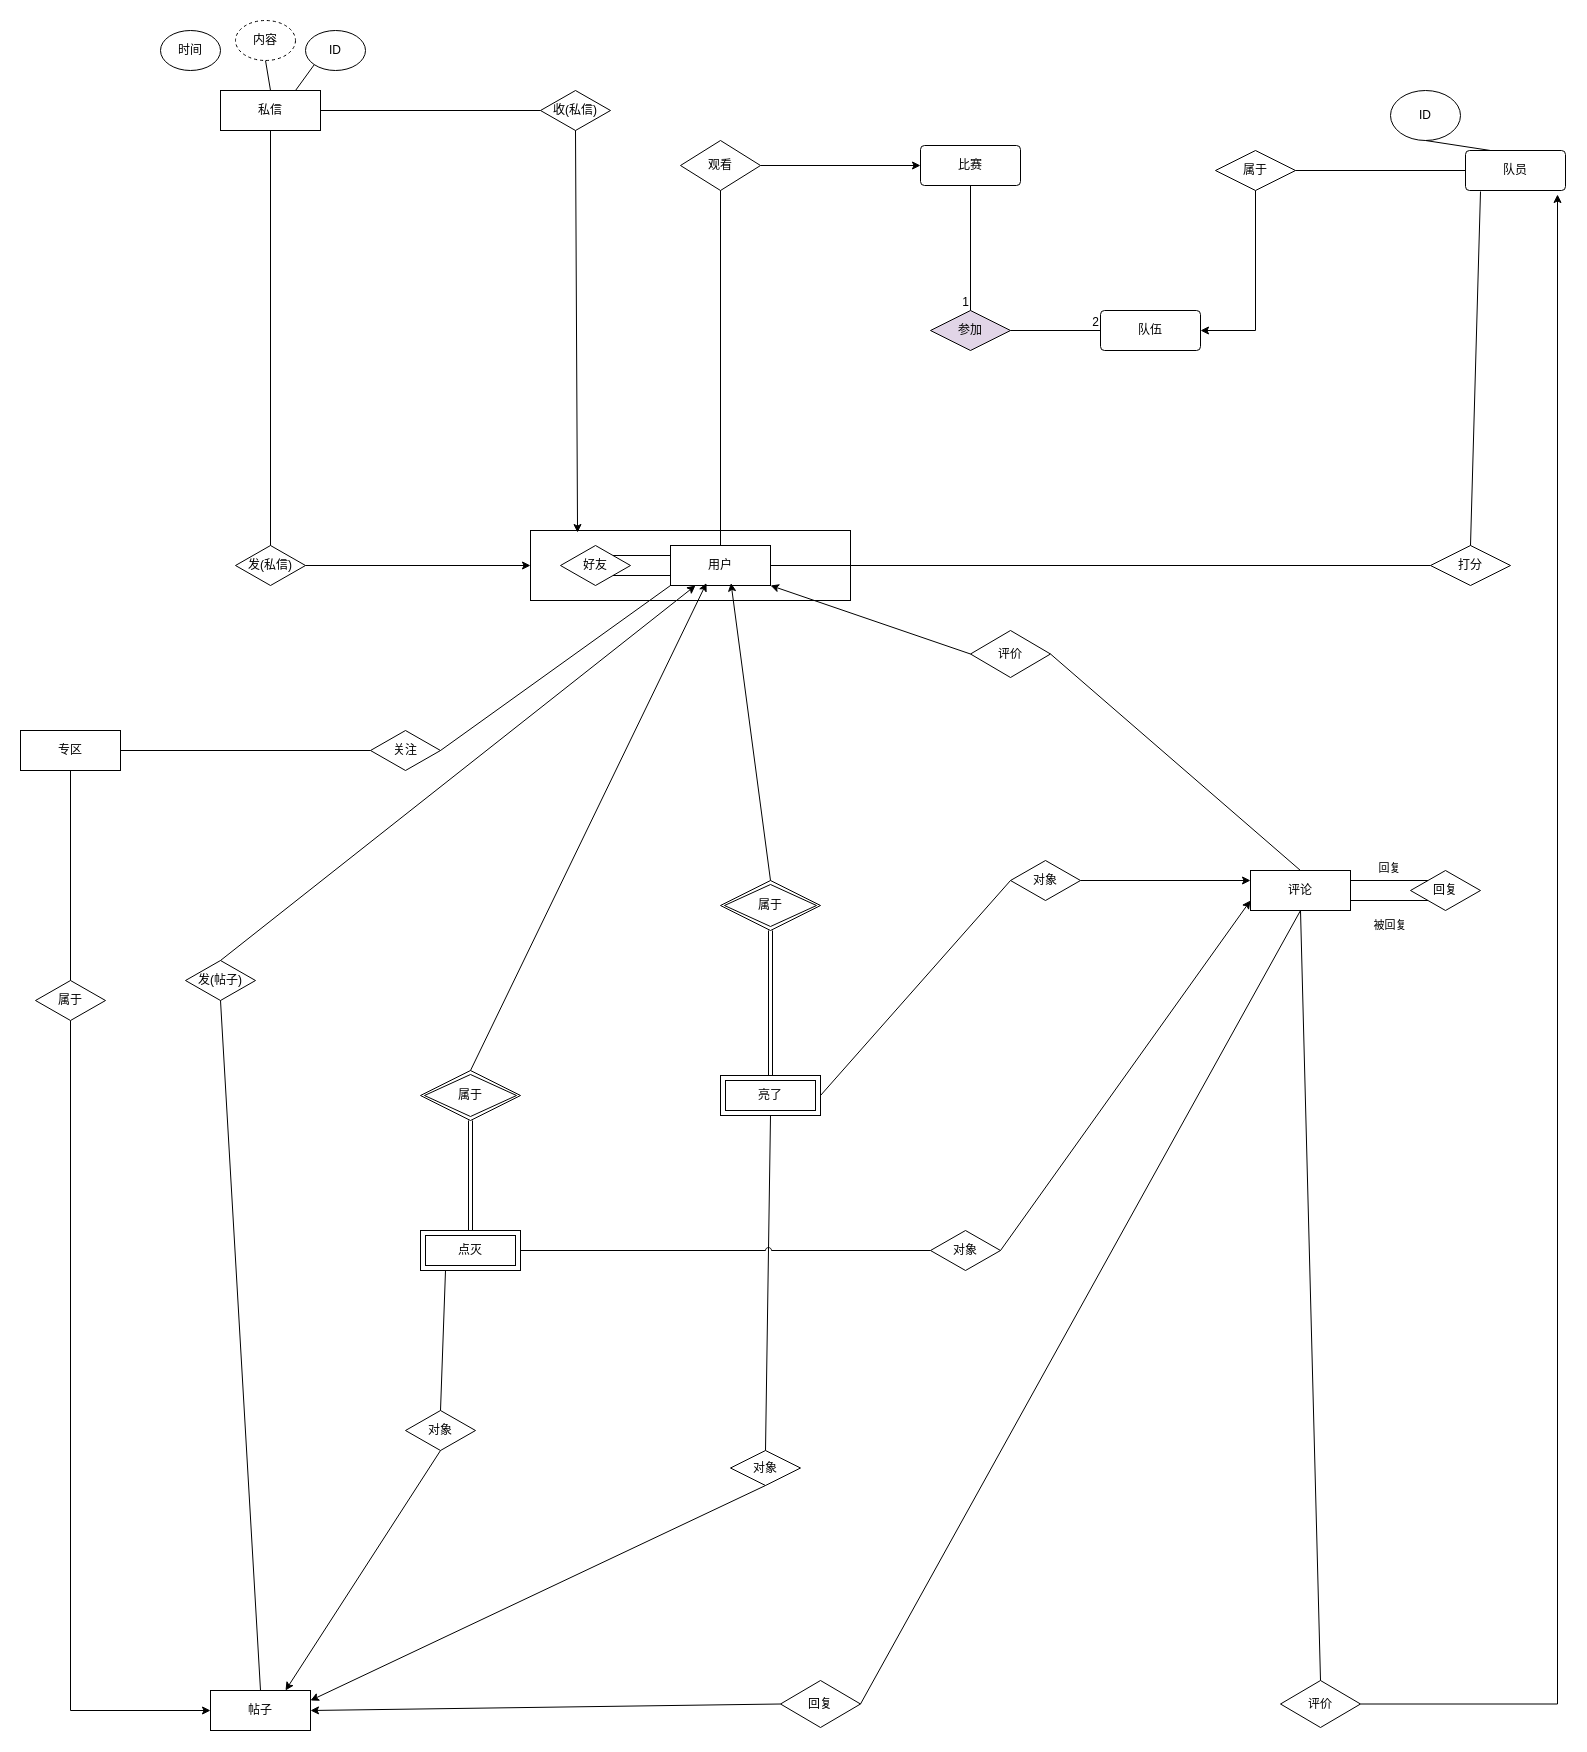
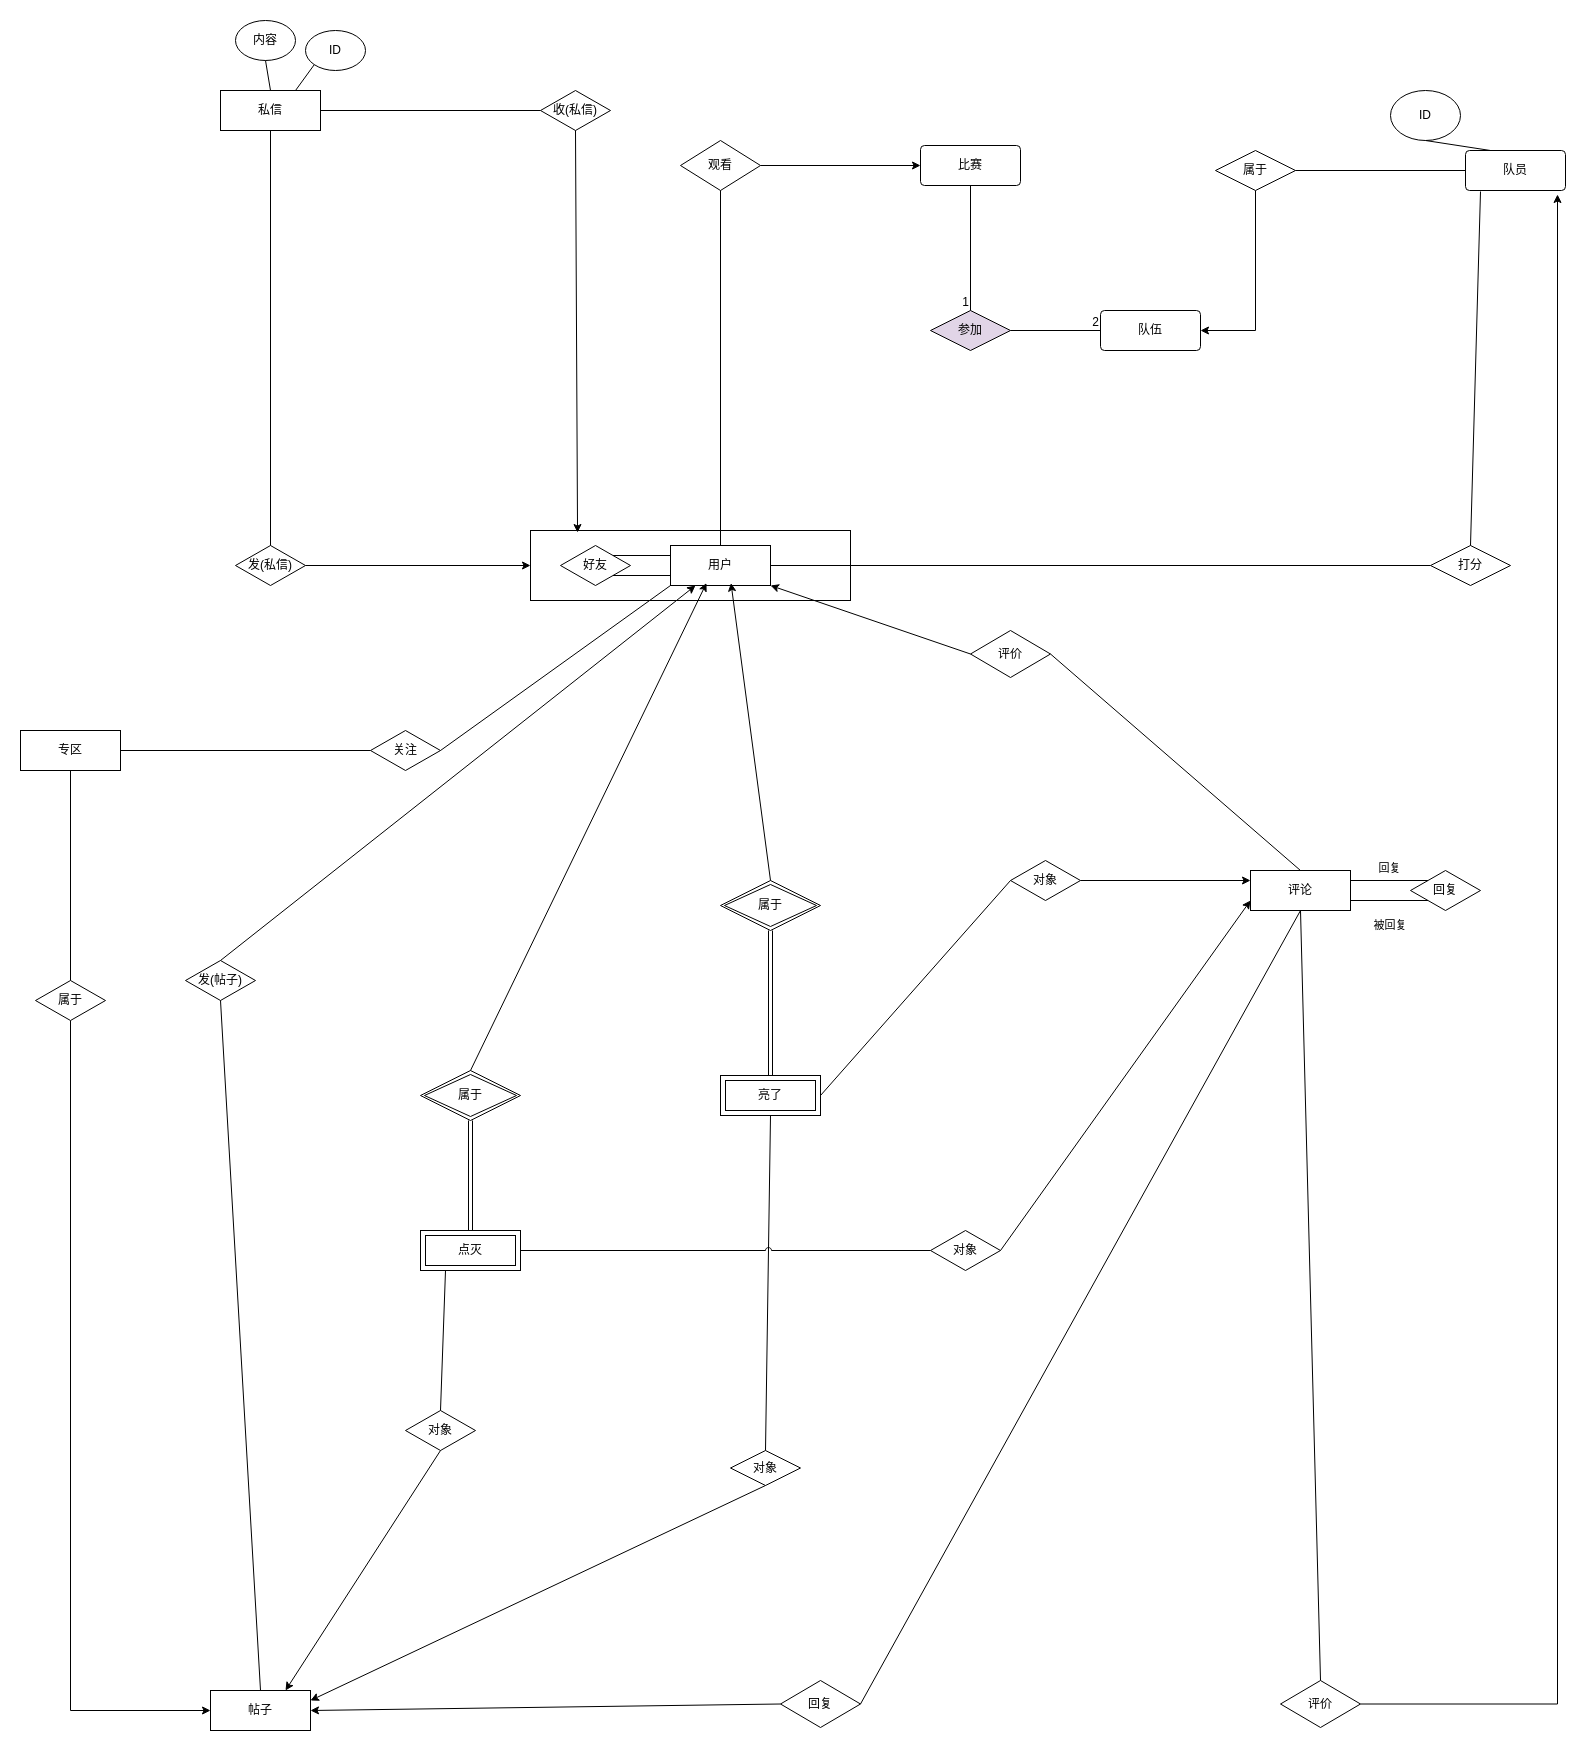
(266, 41) -> (266, 41)
(191, 51) -> none
